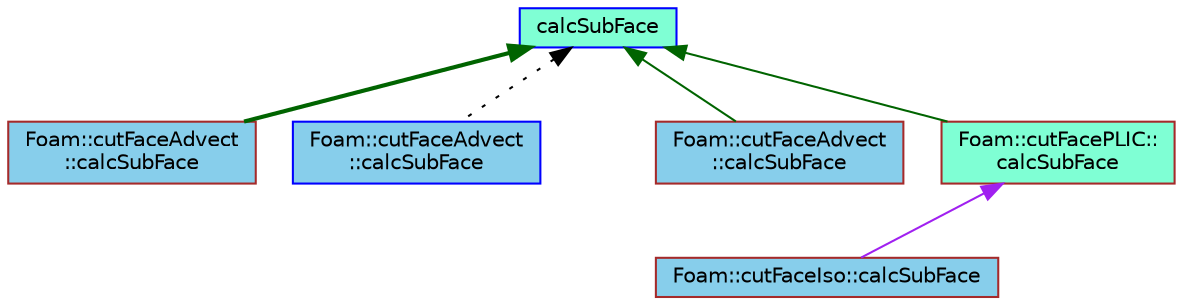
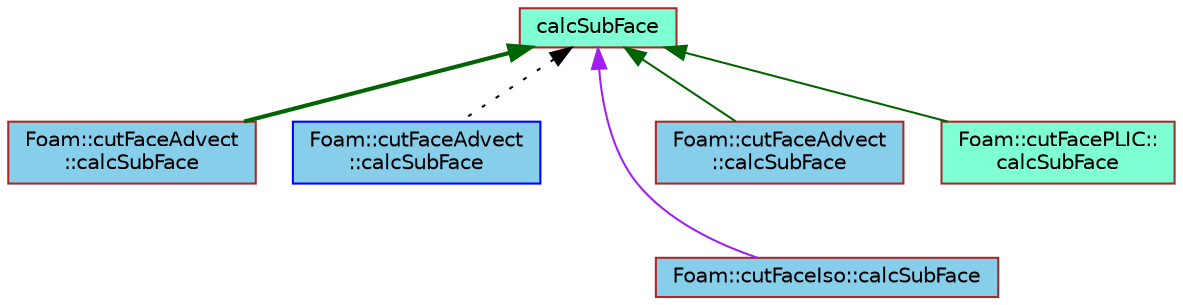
(598, 28) -> (598, 28)
(923, 225) -> (644, 191)
